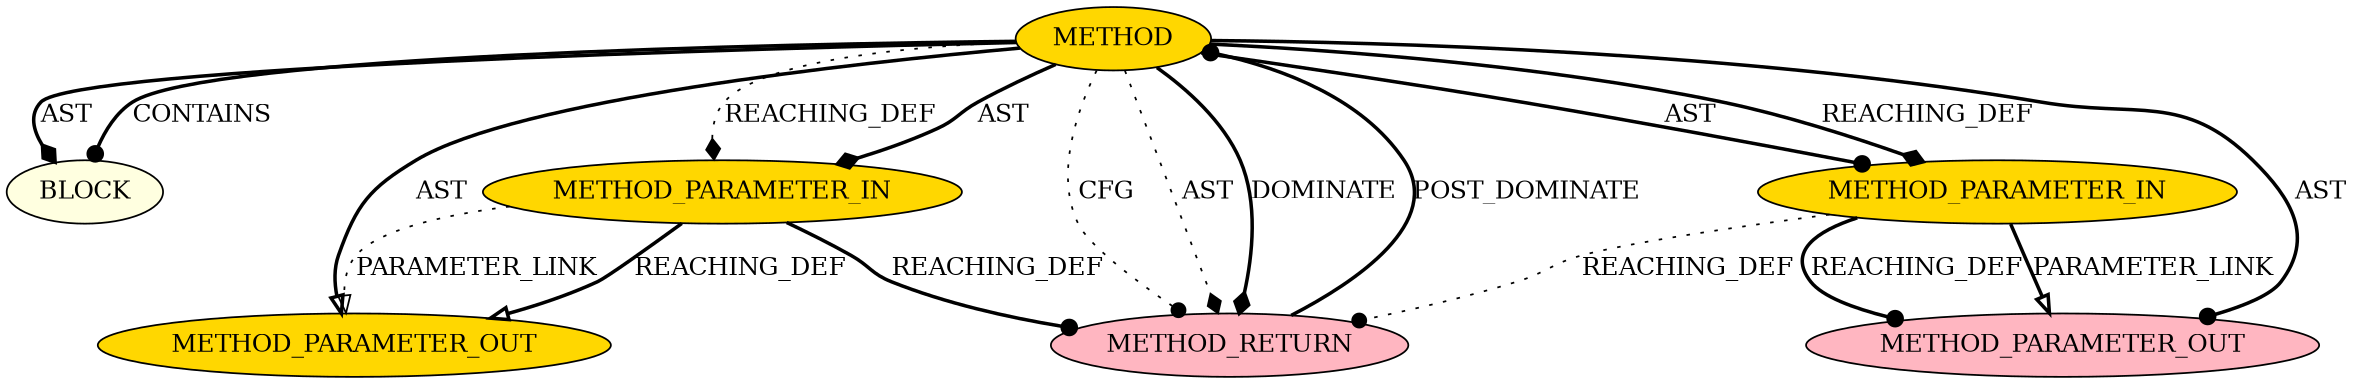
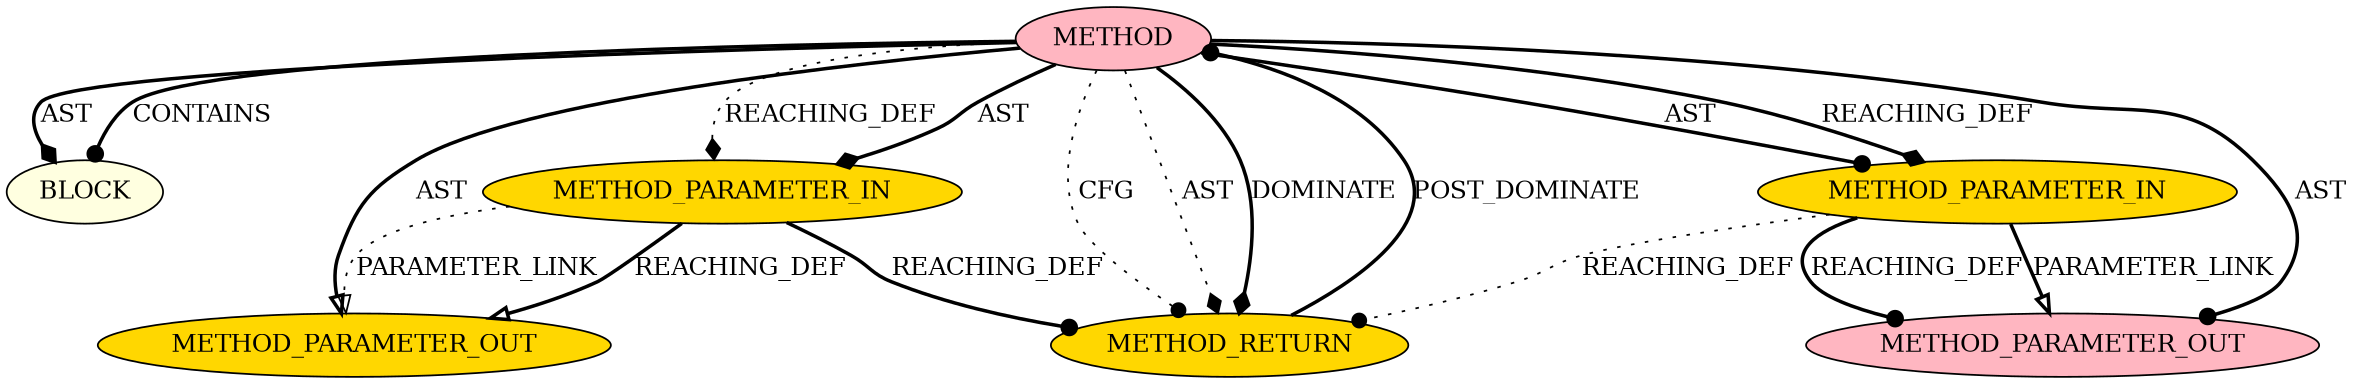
(1113, 39) -> (1113, 39)
(1230, 345) -> (1230, 345)
